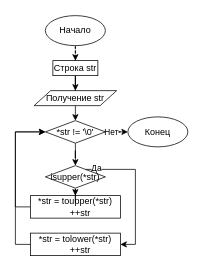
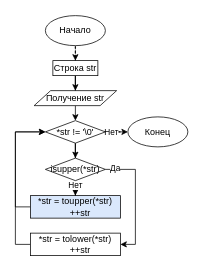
(75, 177) -> (75, 169)
(75, 207) -> (75, 207)
